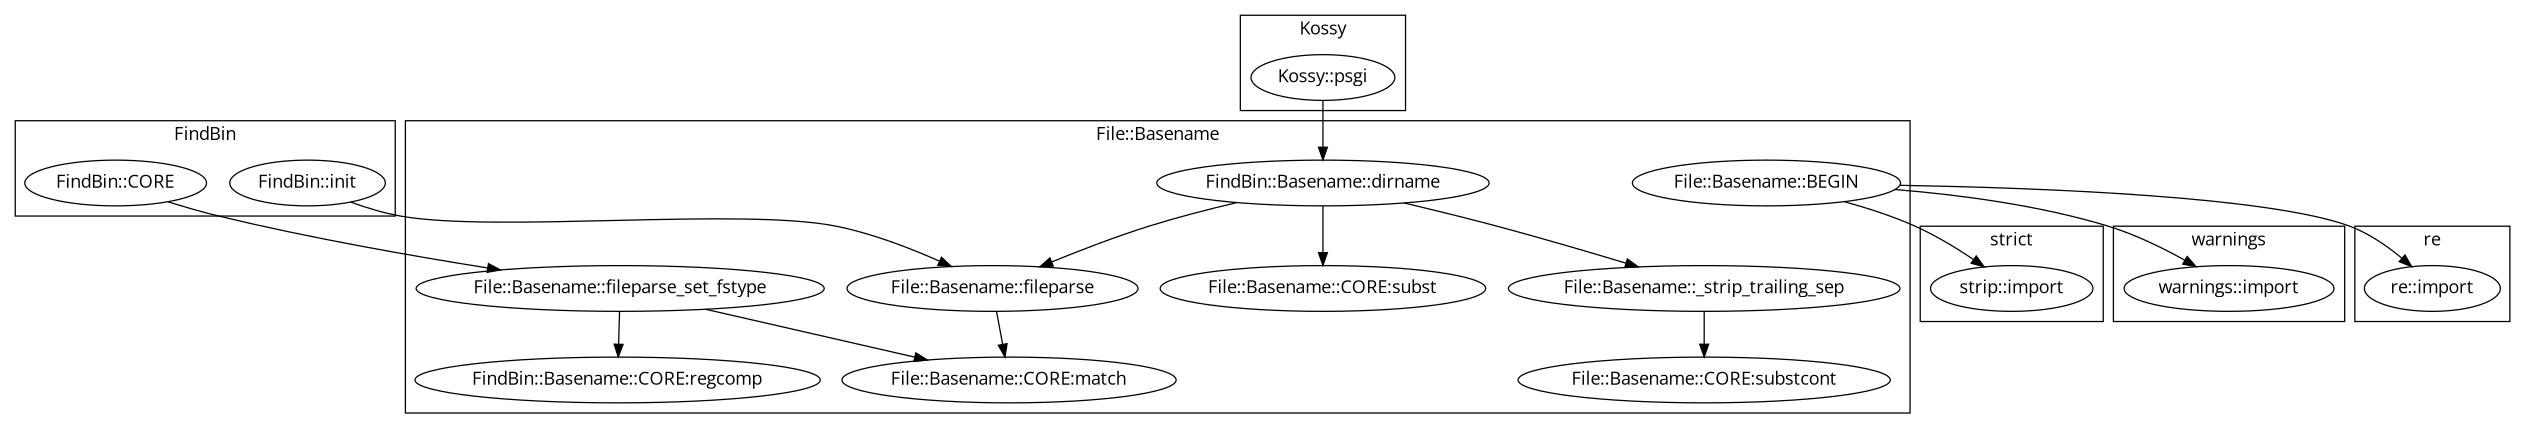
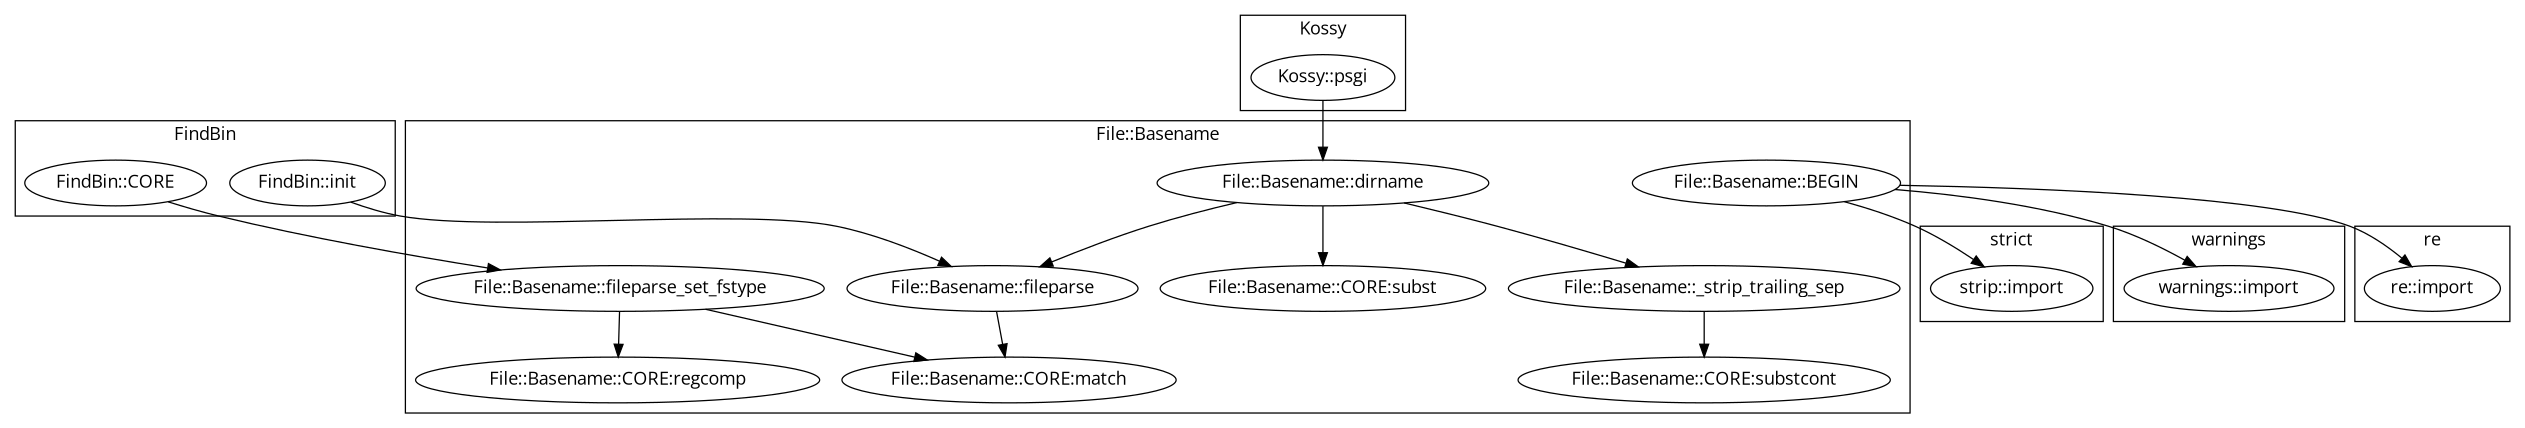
(1323, 183) -> (1323, 183)
(618, 380) -> (618, 380)
